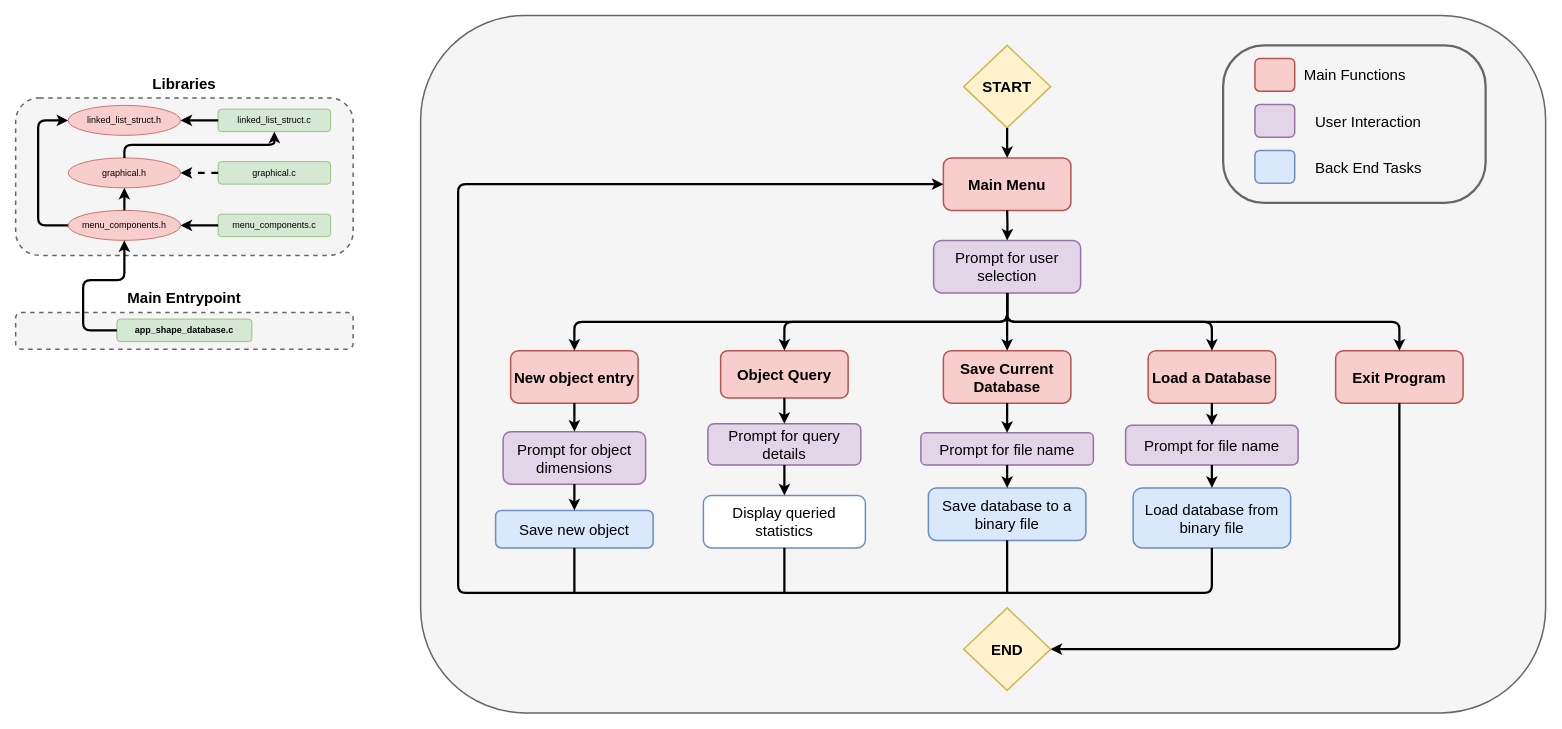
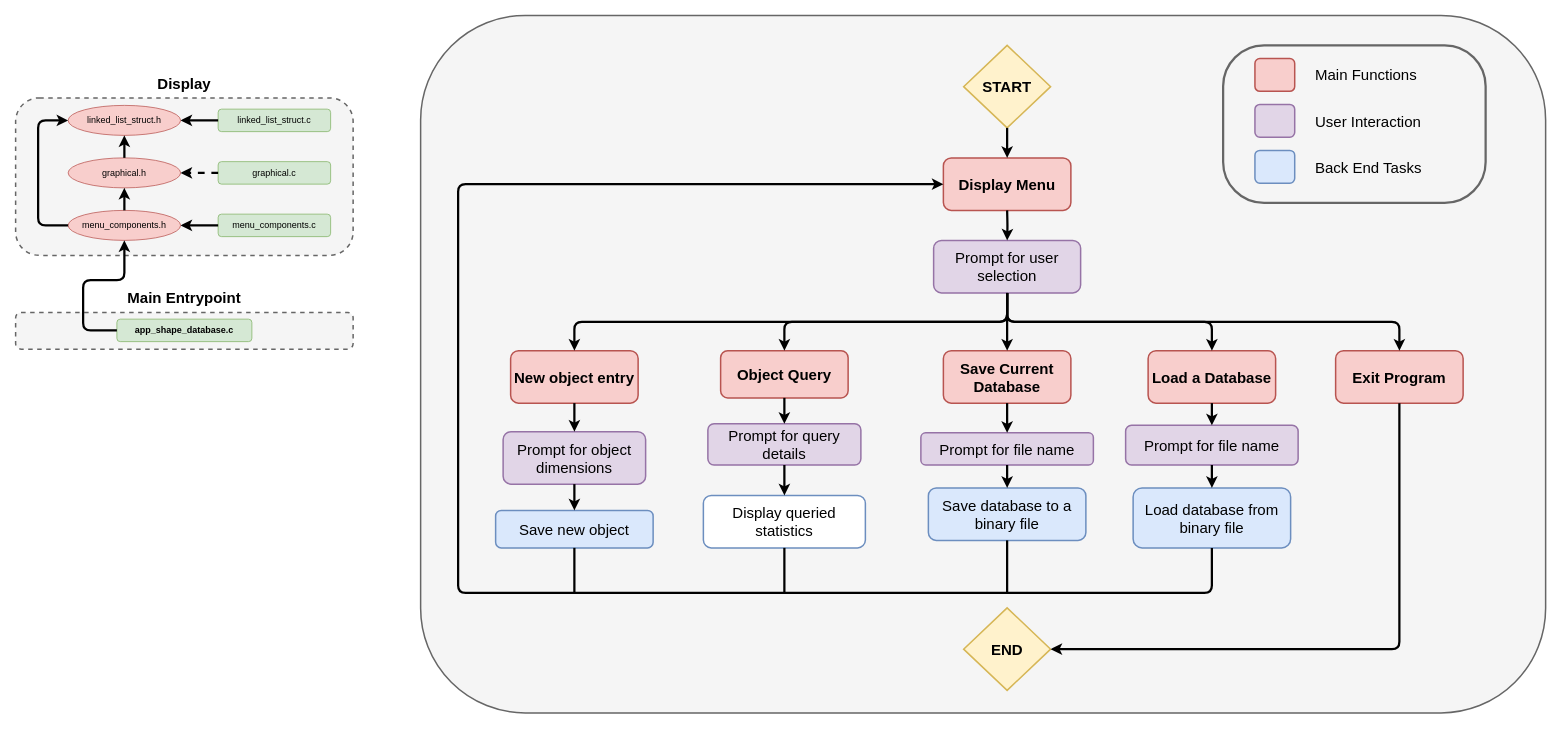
(1378, 75) -> (1389, 75)
(184, 83) -> (184, 83)
(201, 145) -> (124, 146)
(1007, 184) -> (1007, 184)
